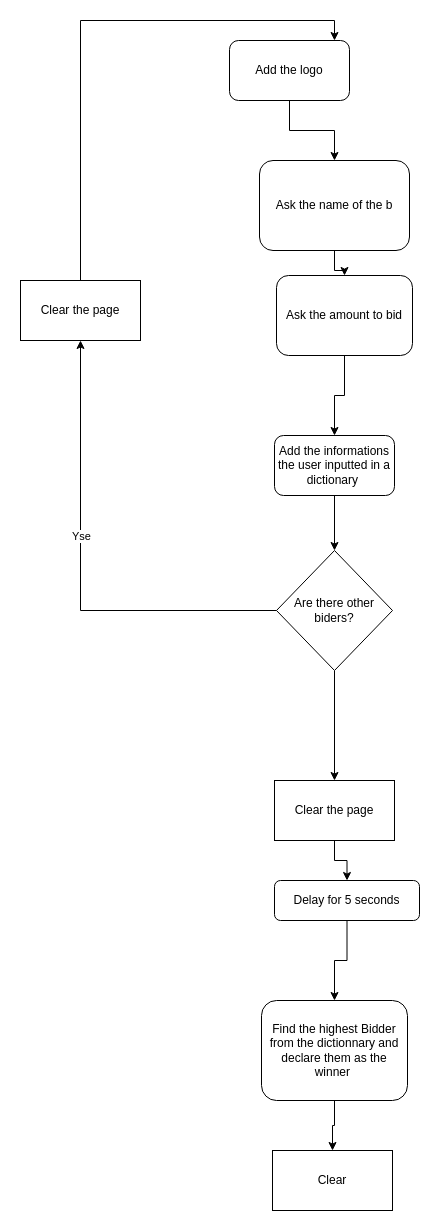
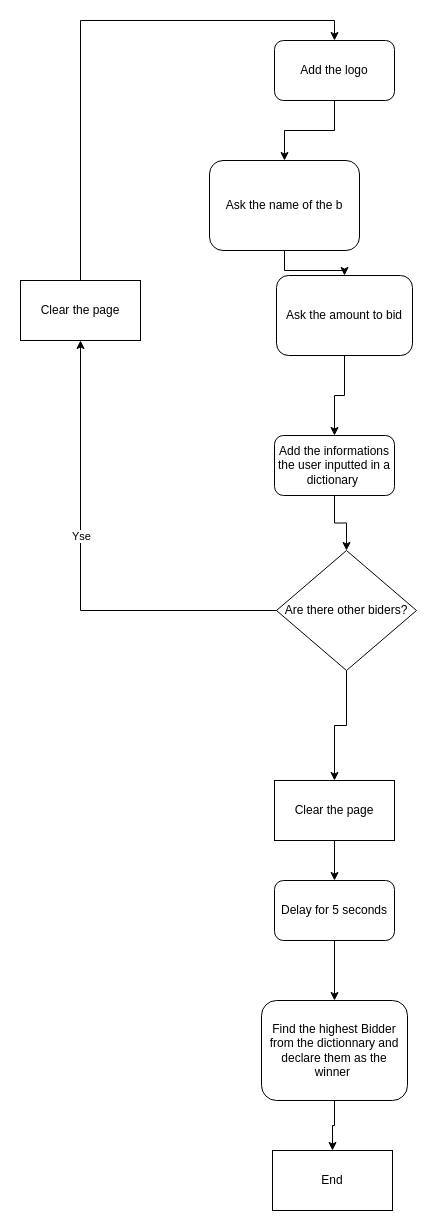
(290, 71) -> (335, 71)
(335, 206) -> (285, 206)
(335, 611) -> (347, 611)
(347, 901) -> (335, 911)
(333, 1181) -> (333, 1181)
